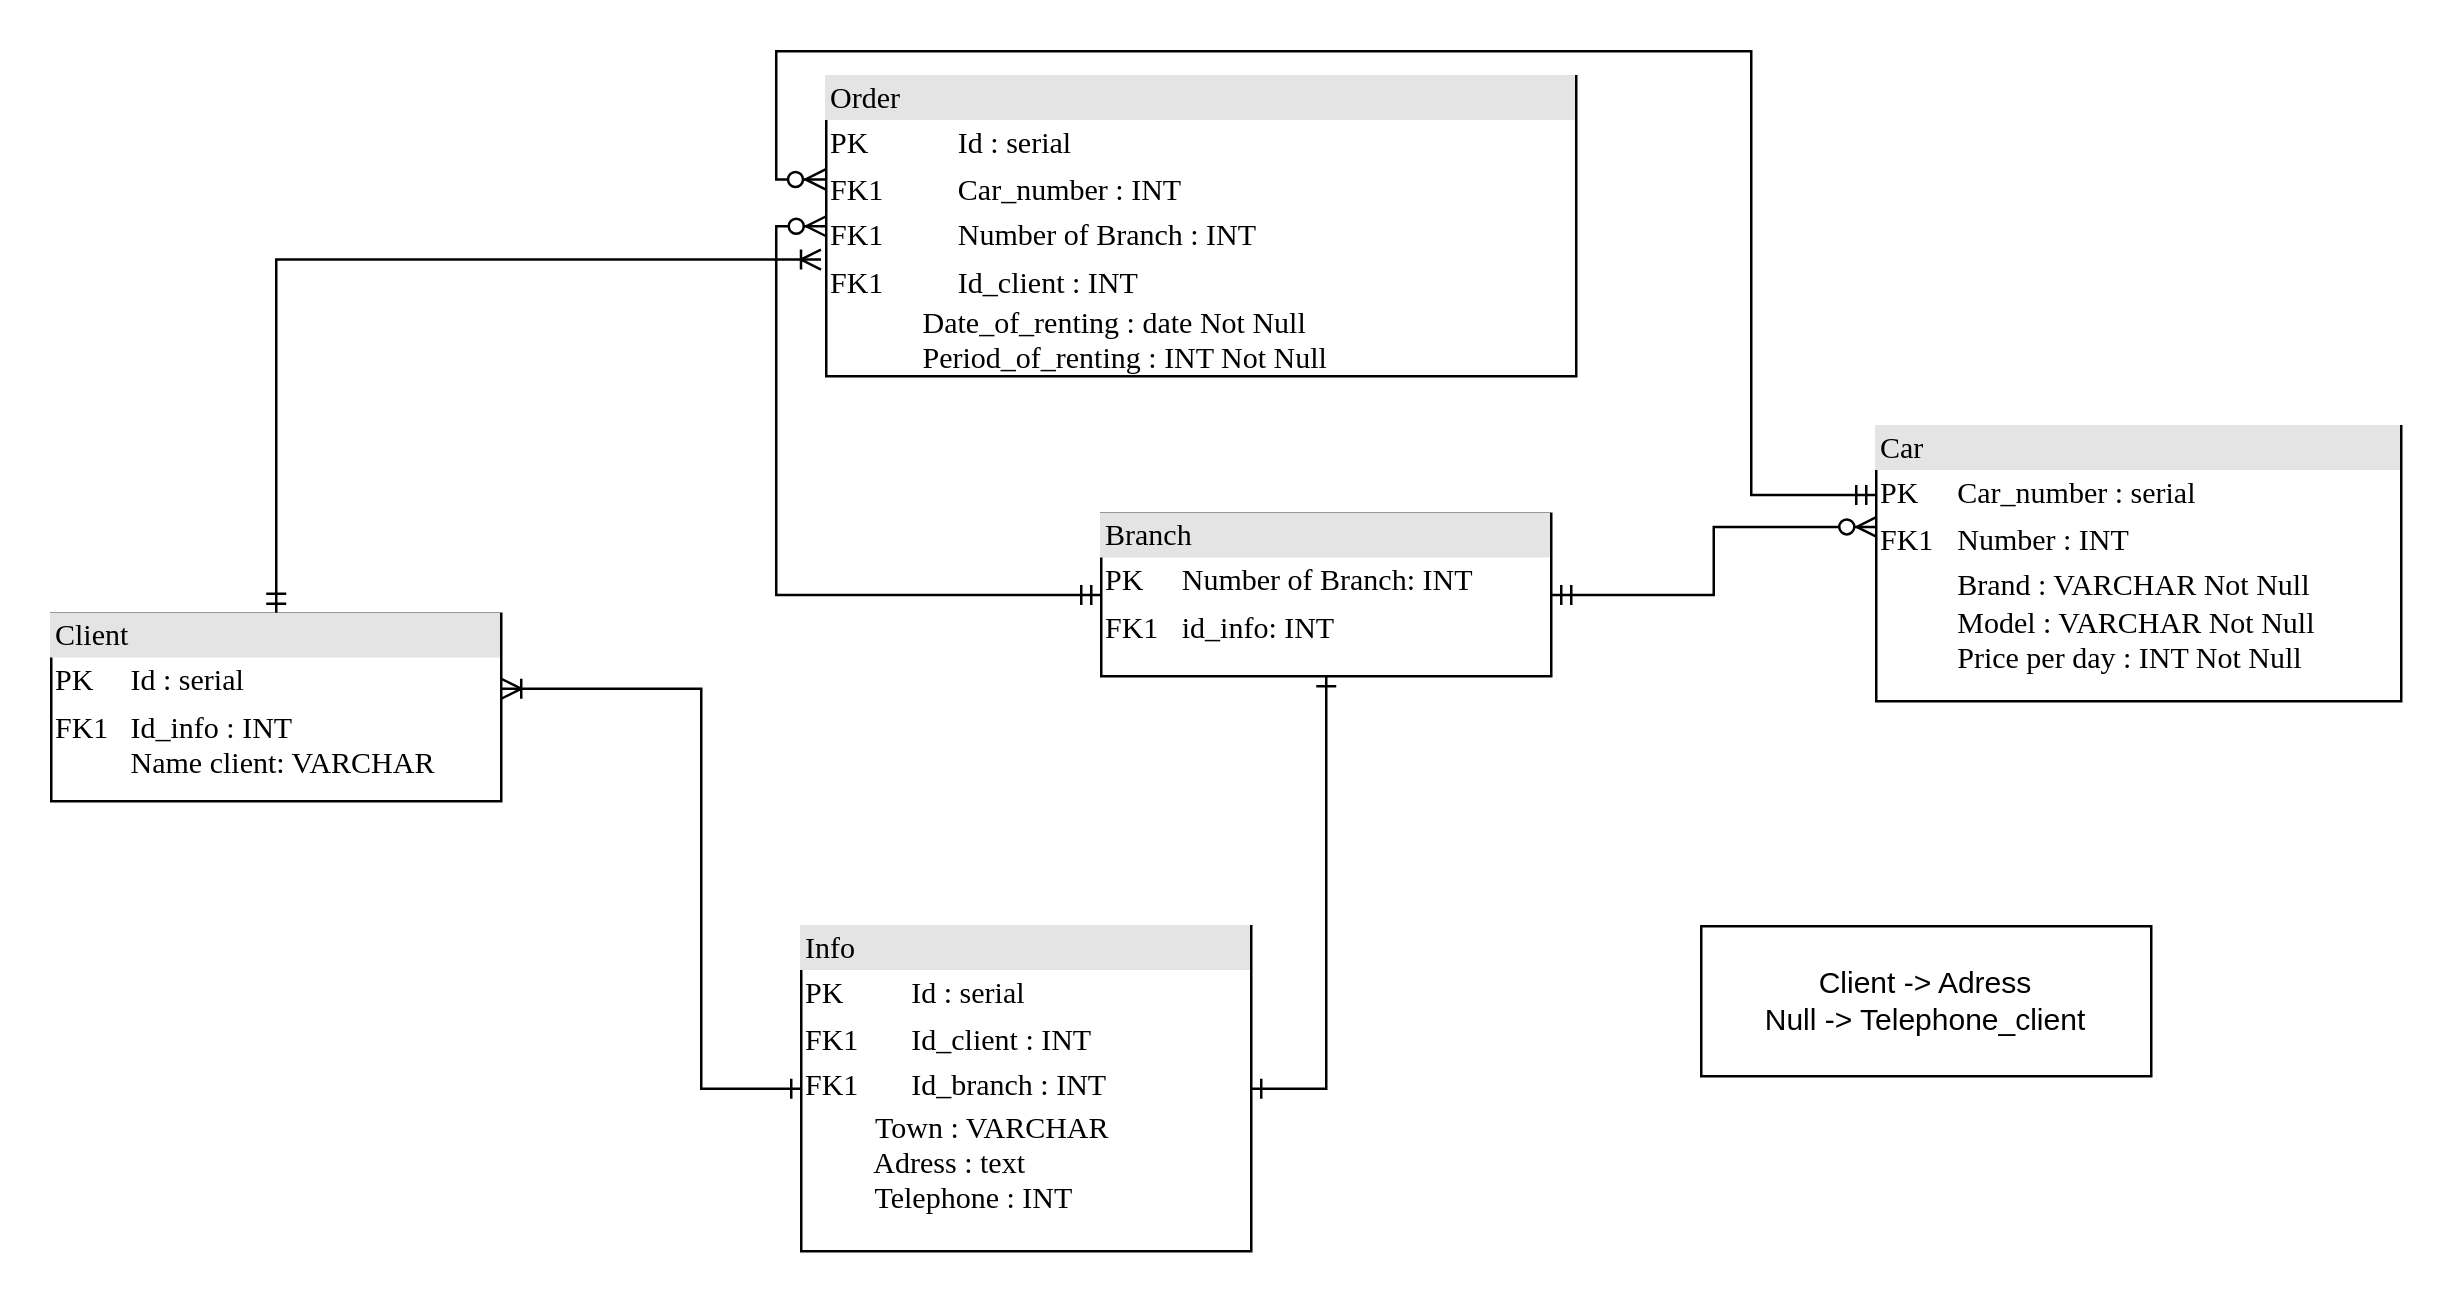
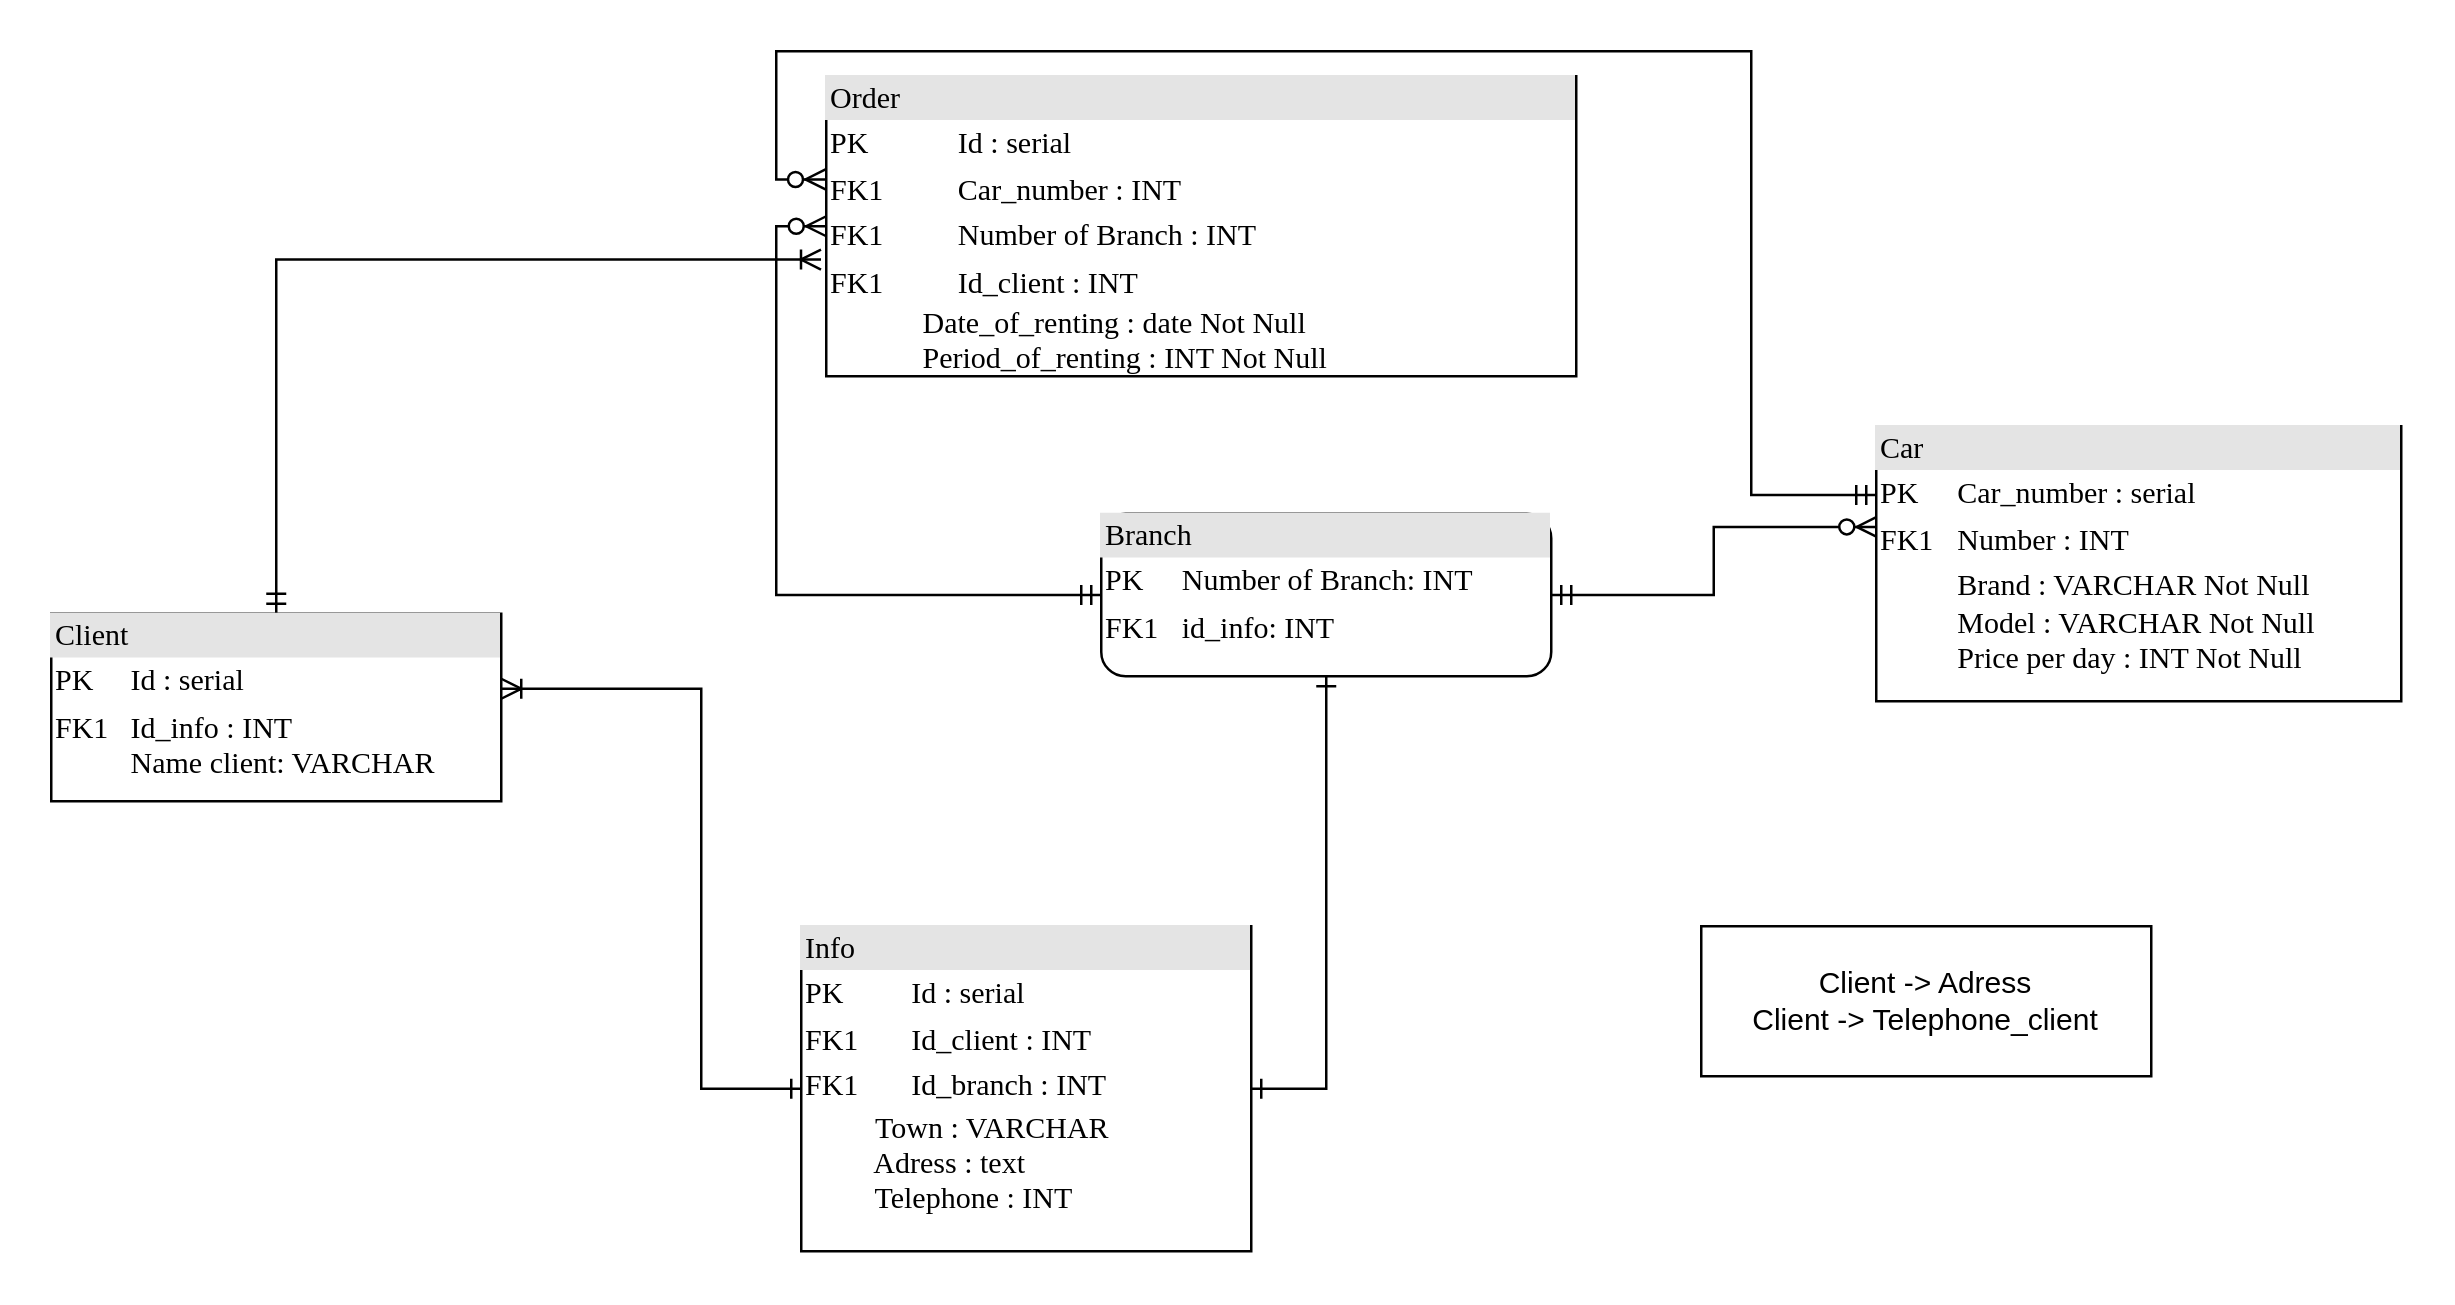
(1326, 595) -> (1326, 595)
(1926, 1001) -> (1926, 1001)
